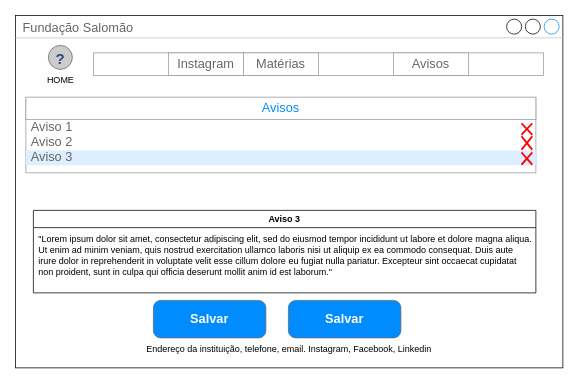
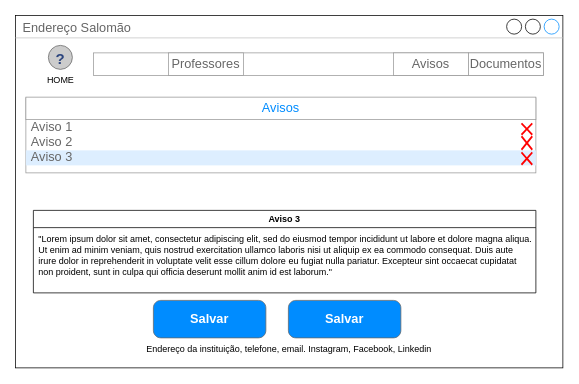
(77, 28) -> (77, 28)
(206, 64) -> (206, 64)
(281, 64) -> none
none -> (506, 64)
